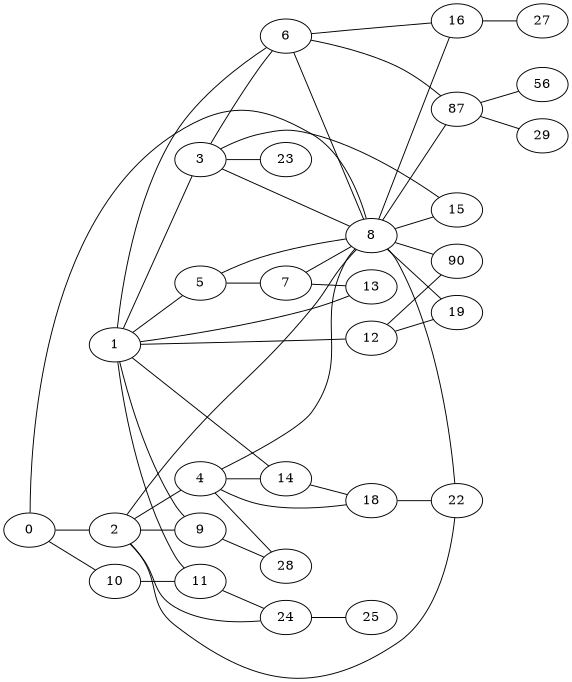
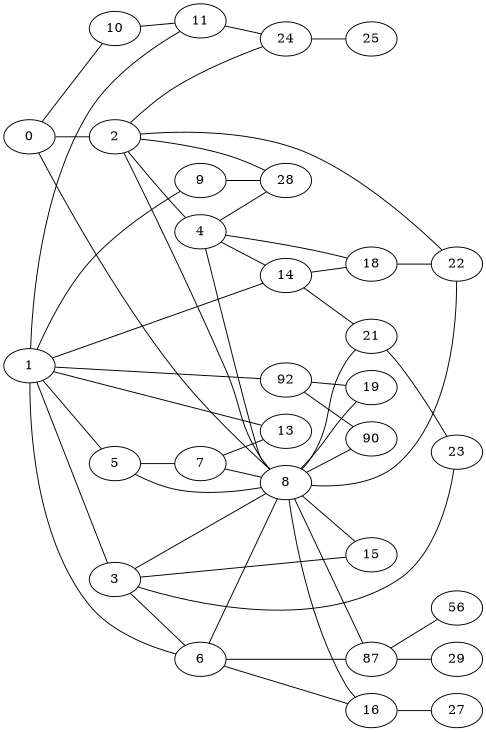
none -> (371, 336)
(371, 338) -> (286, 380)
(155, 530) -> (204, 149)
